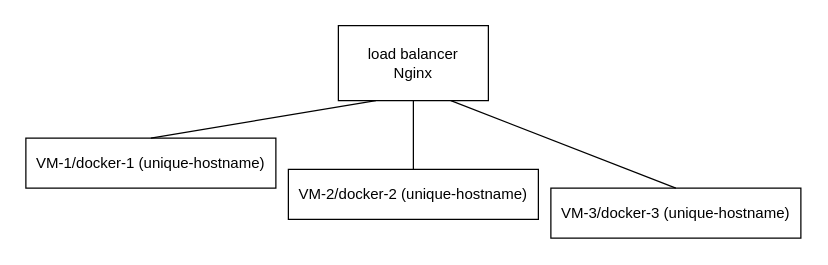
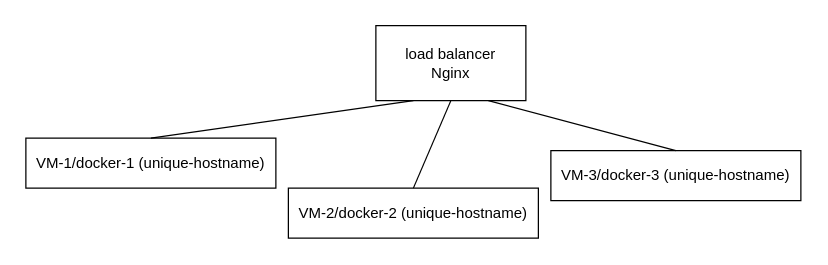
(413, 63) -> (451, 63)
(413, 194) -> (413, 213)
(676, 213) -> (676, 176)
